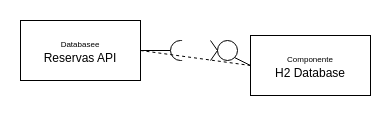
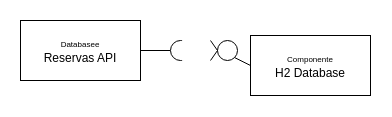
(197, 58) -> none
